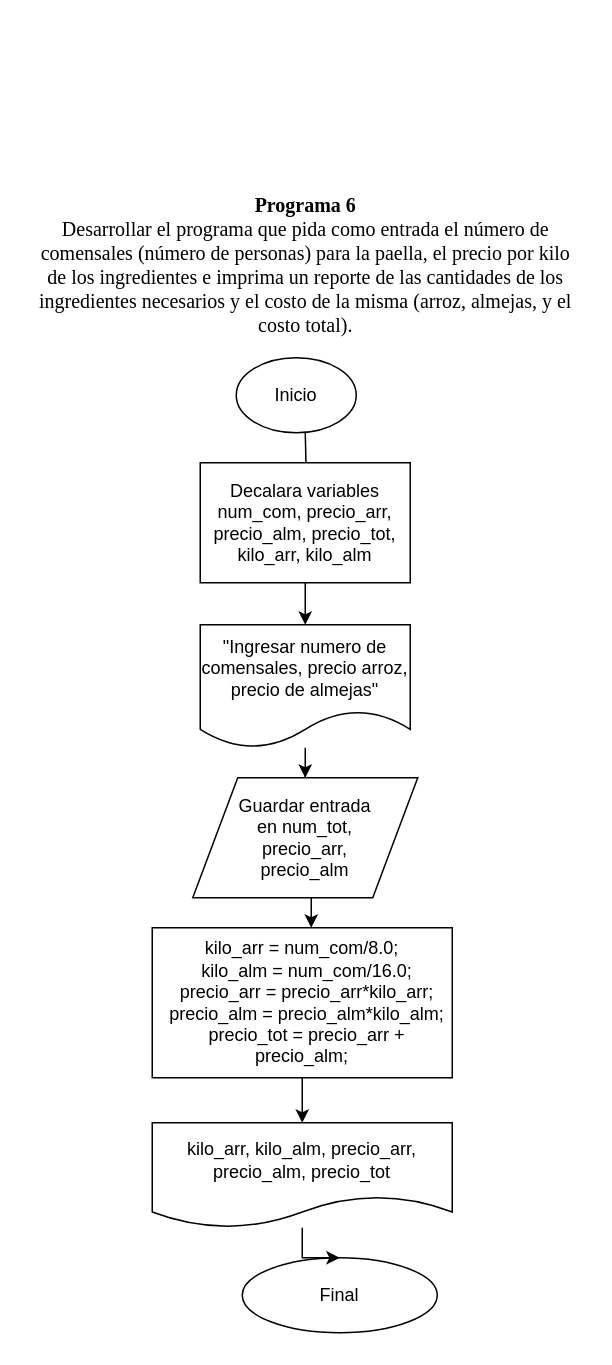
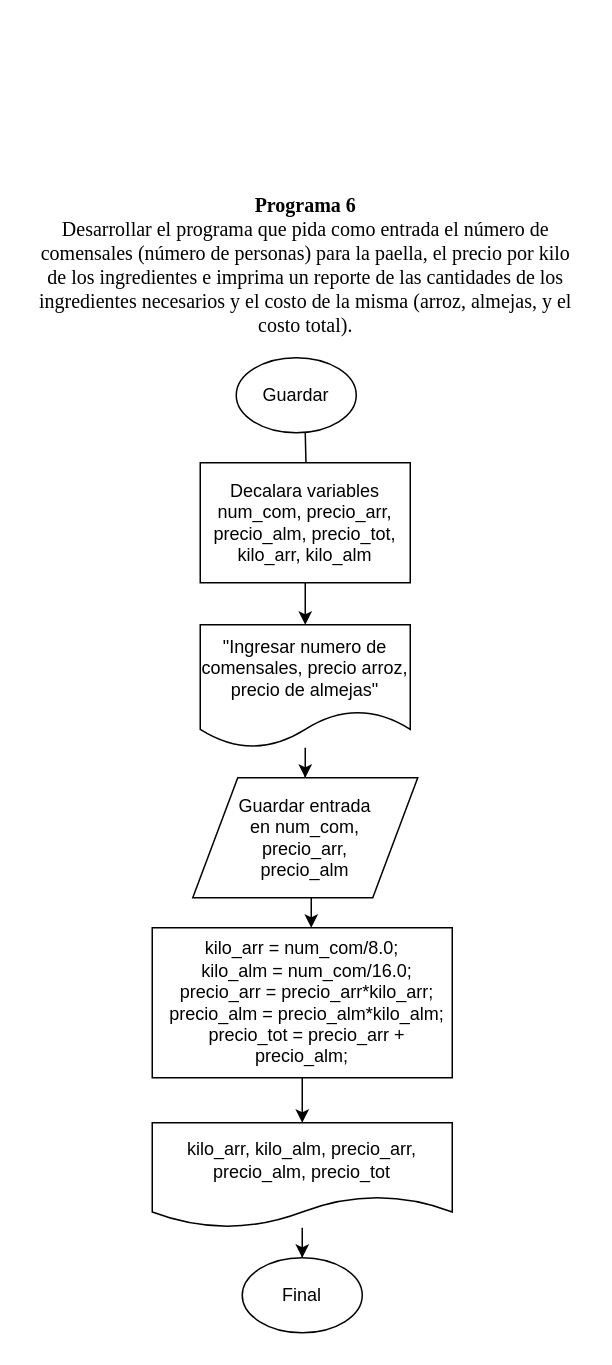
(296, 395) -> (296, 395)
(305, 838) -> (305, 838)
(340, 1295) -> (302, 1295)
